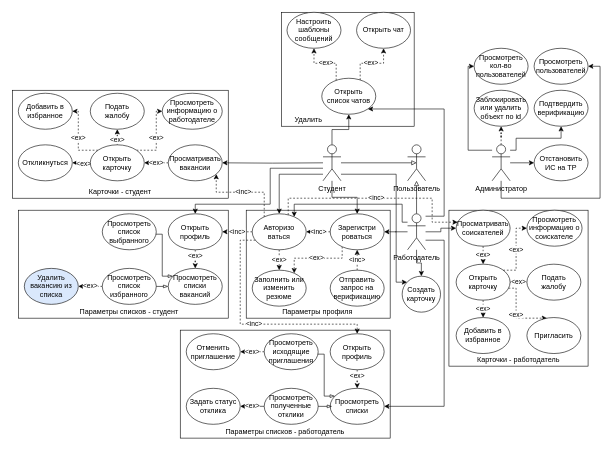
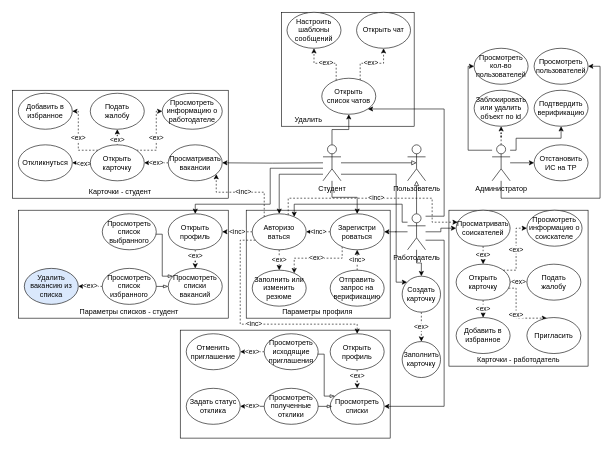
none -> (422, 326)
none -> (422, 360)
(285, 432) -> none
